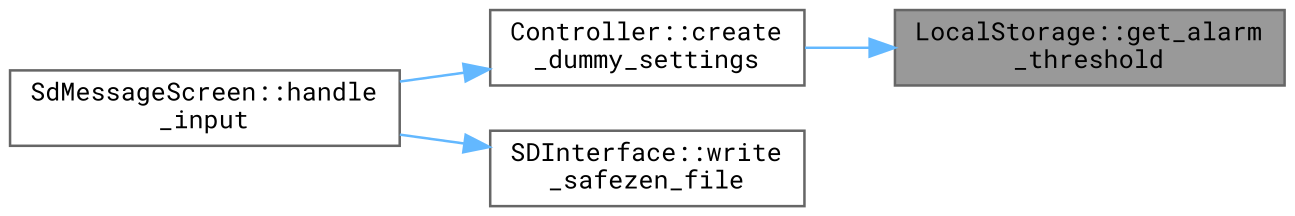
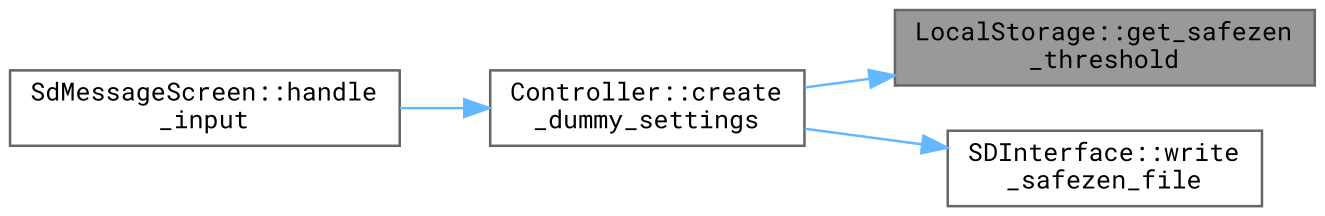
(1090, 48) -> (1105, 48)
(432, 139) -> (863, 137)
